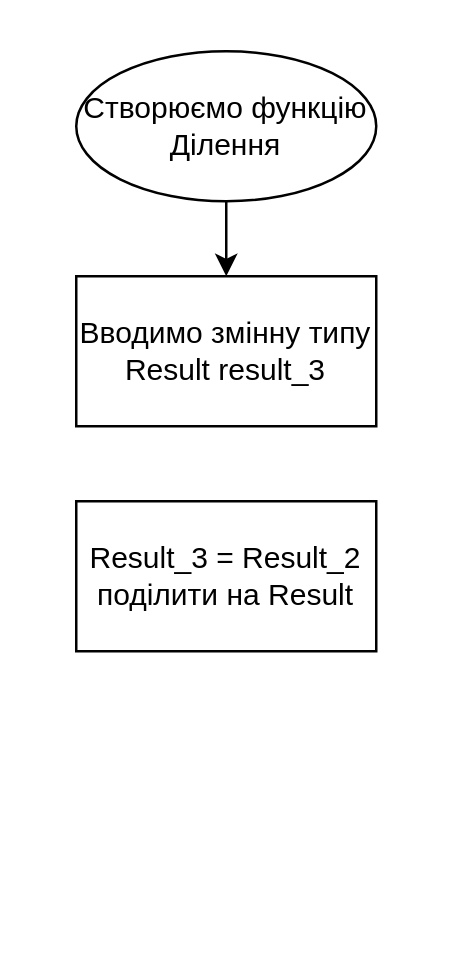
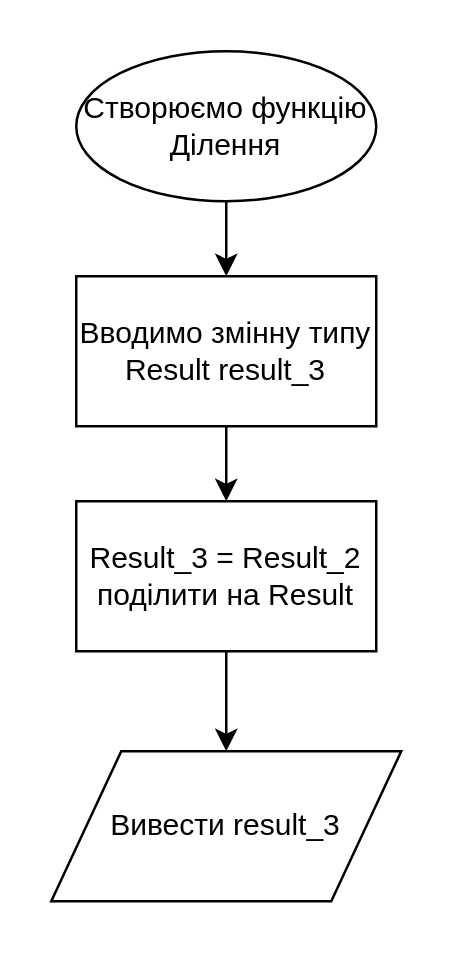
none -> (226, 472)
none -> (226, 693)
none -> (226, 826)
